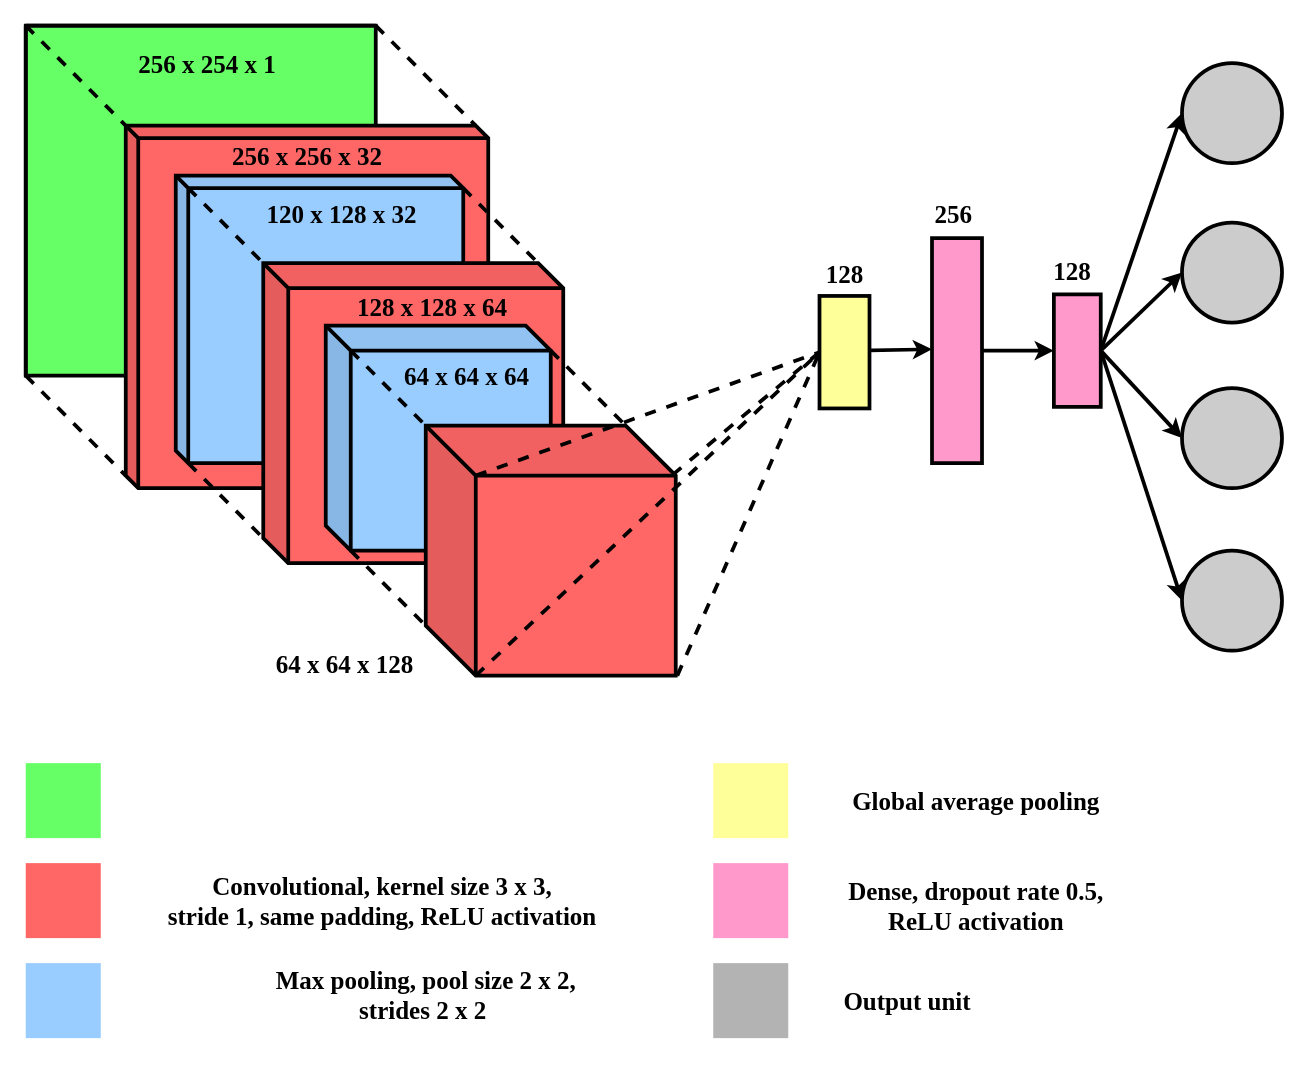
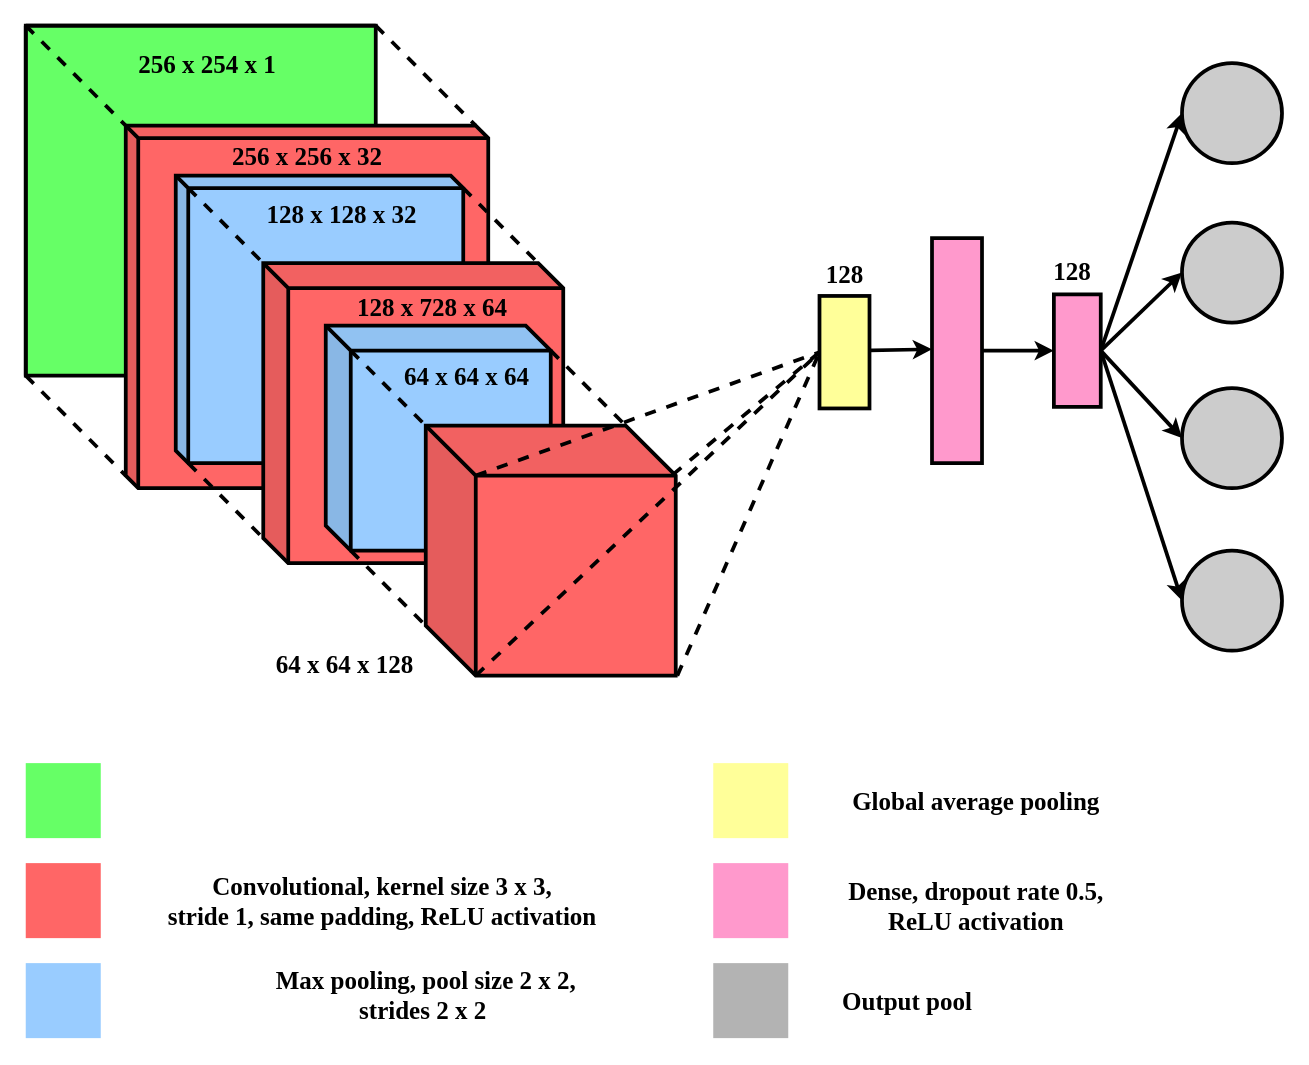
(345, 213) -> (345, 213)
(953, 213) -> none
(433, 307) -> (433, 307)
(908, 1001) -> (908, 1001)
